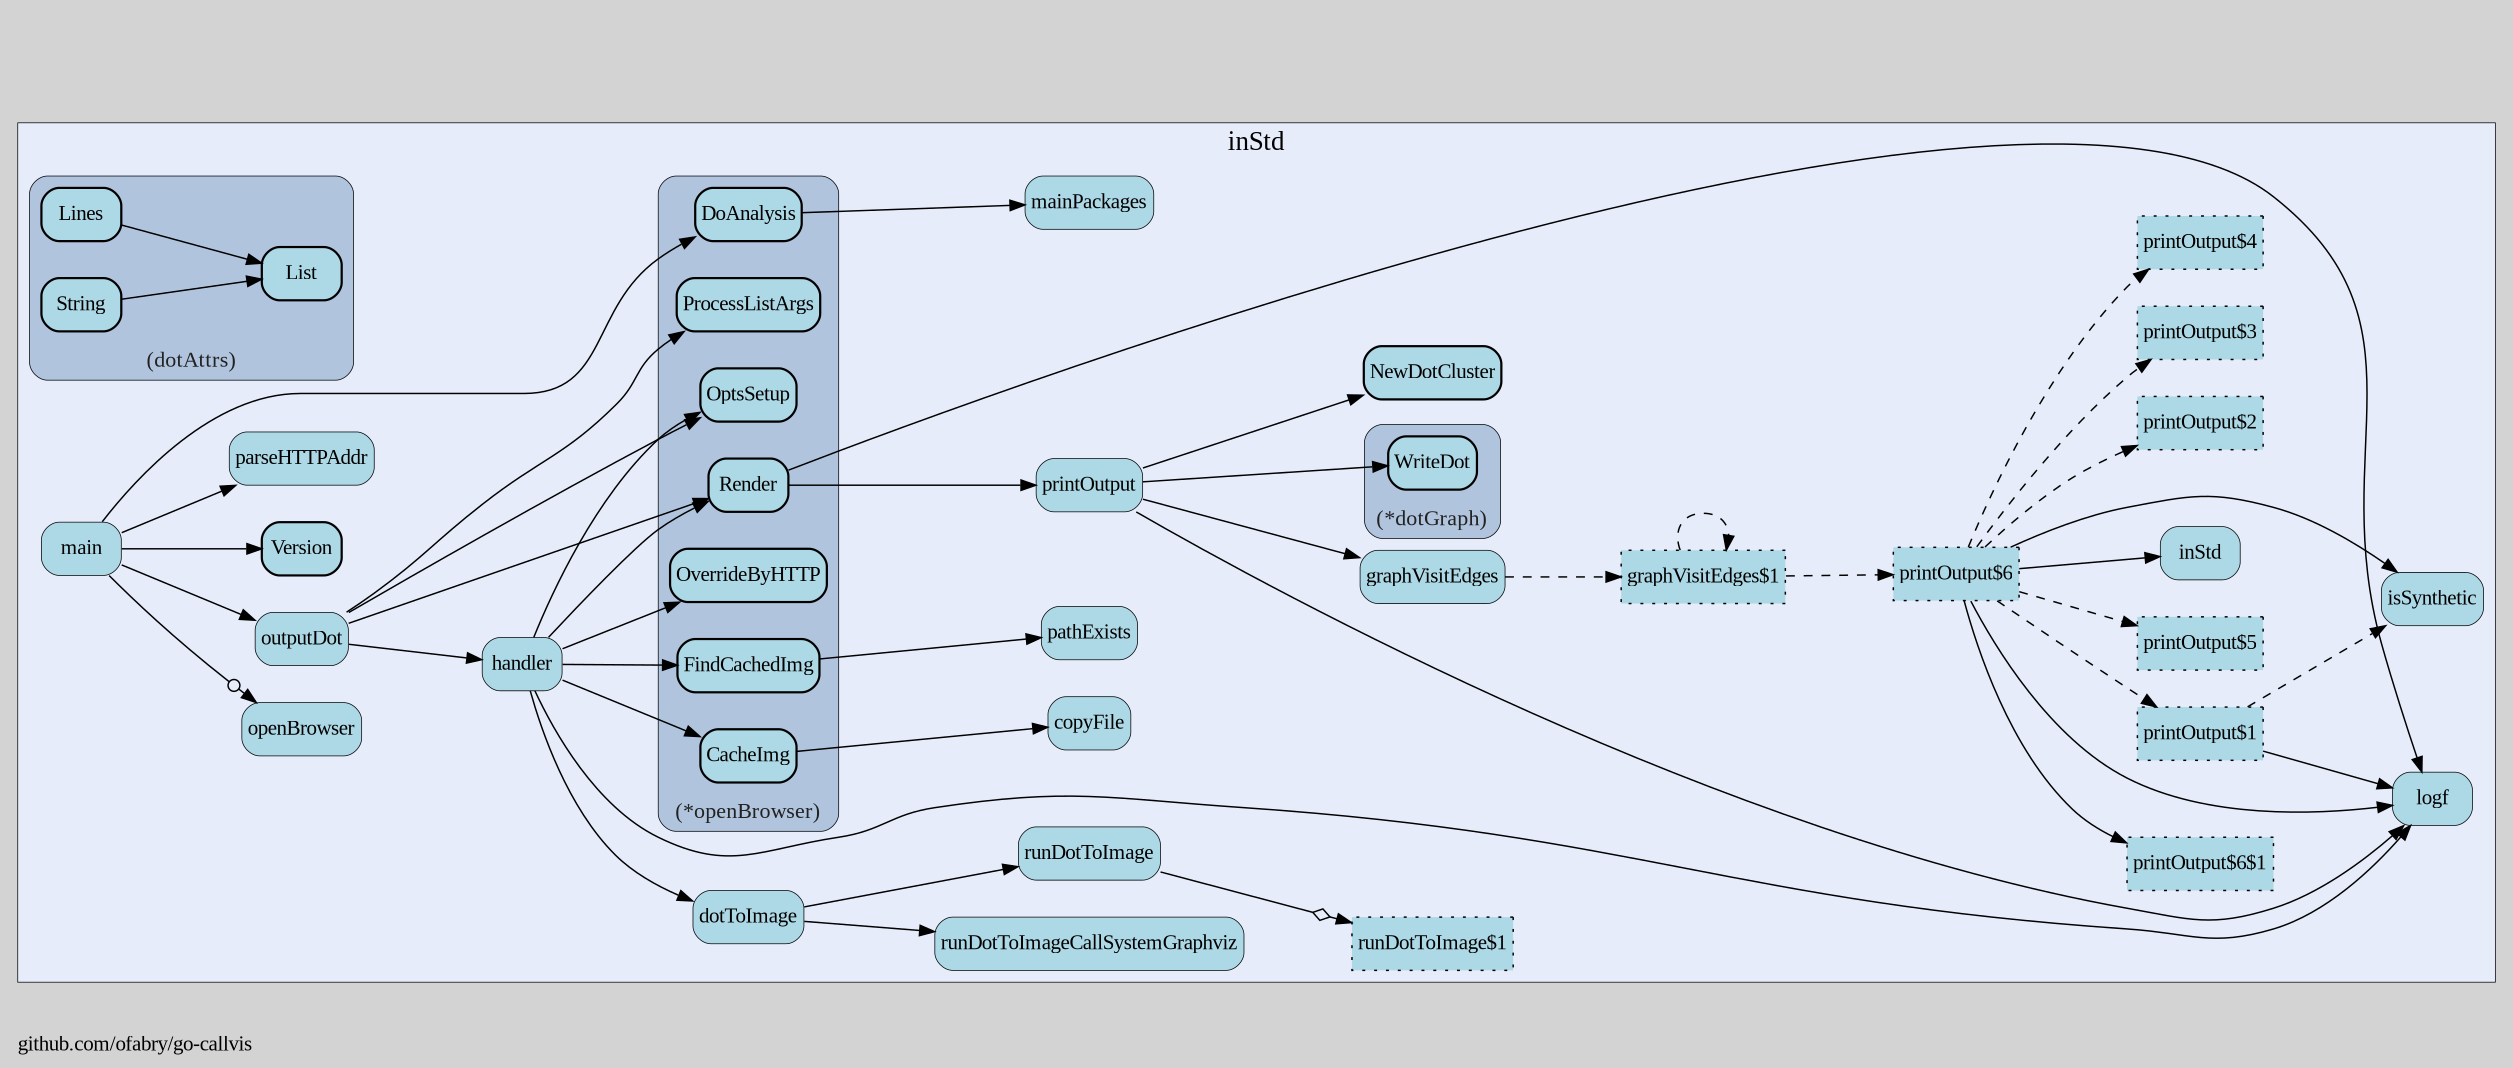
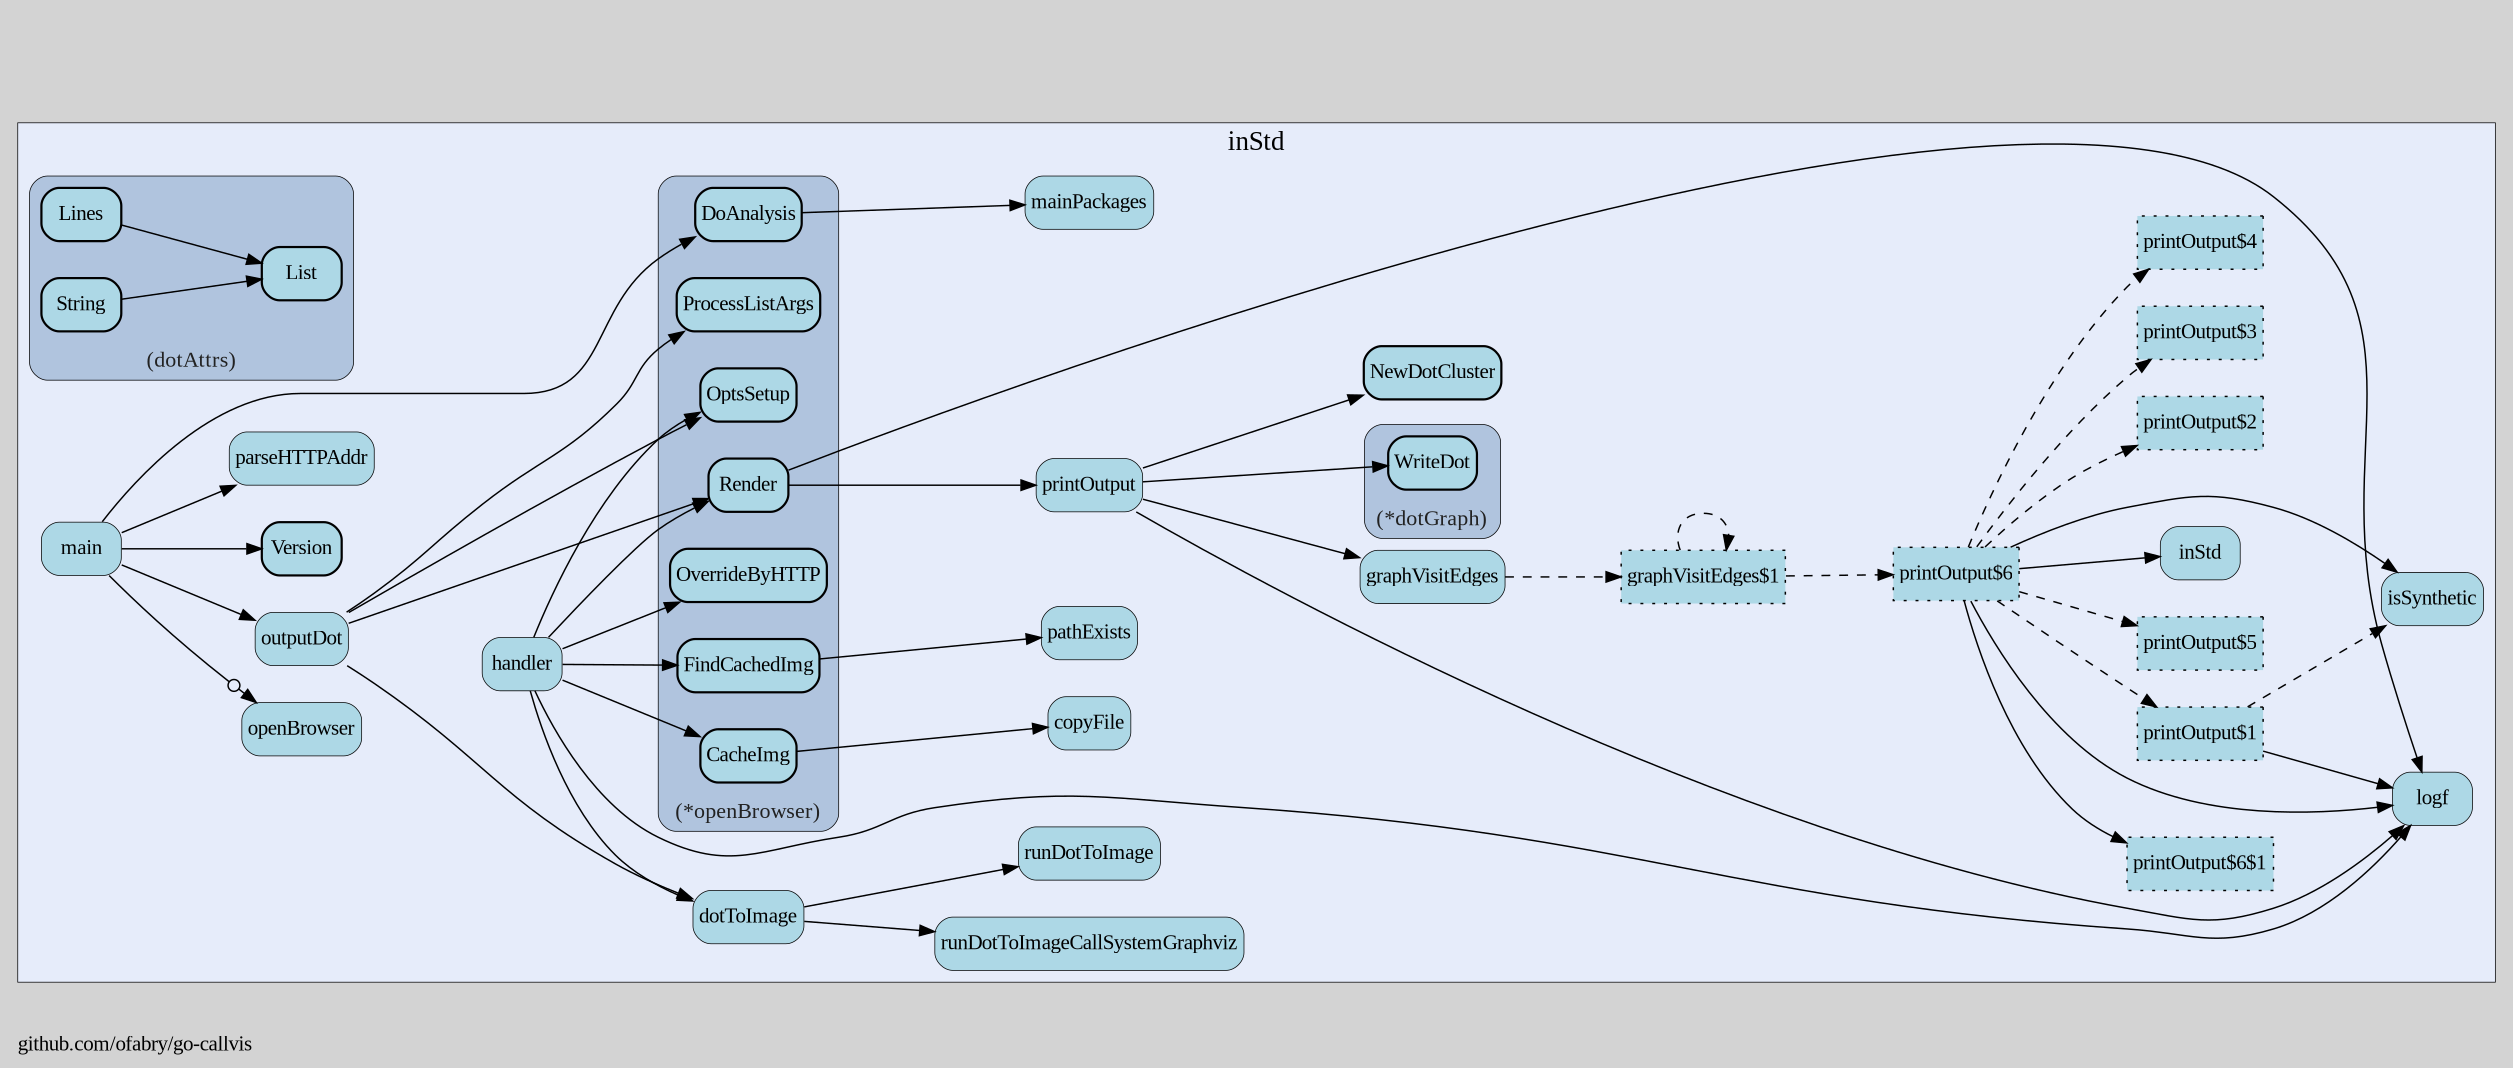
(408, 651) -> (507, 789)
(1433, 944) -> none
